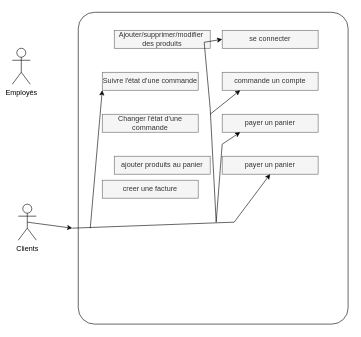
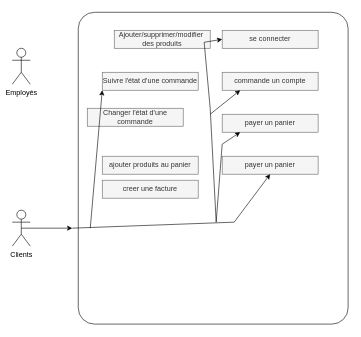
(150, 123) -> (135, 117)
(162, 165) -> (150, 165)
(27, 222) -> (21, 228)
